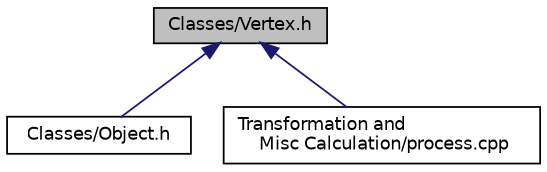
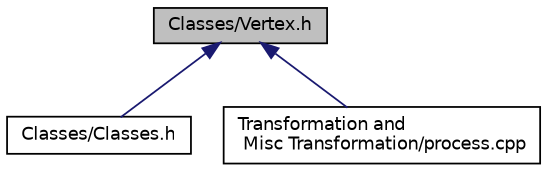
(99, 135) -> (99, 135)
(382, 135) -> (382, 135)
